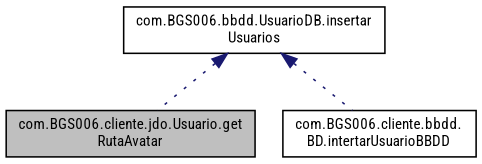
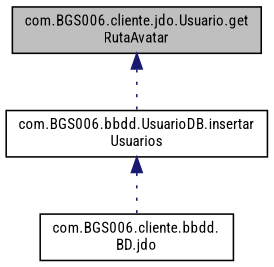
(186, 87) -> (137, 90)
(380, 134) -> (137, 237)
